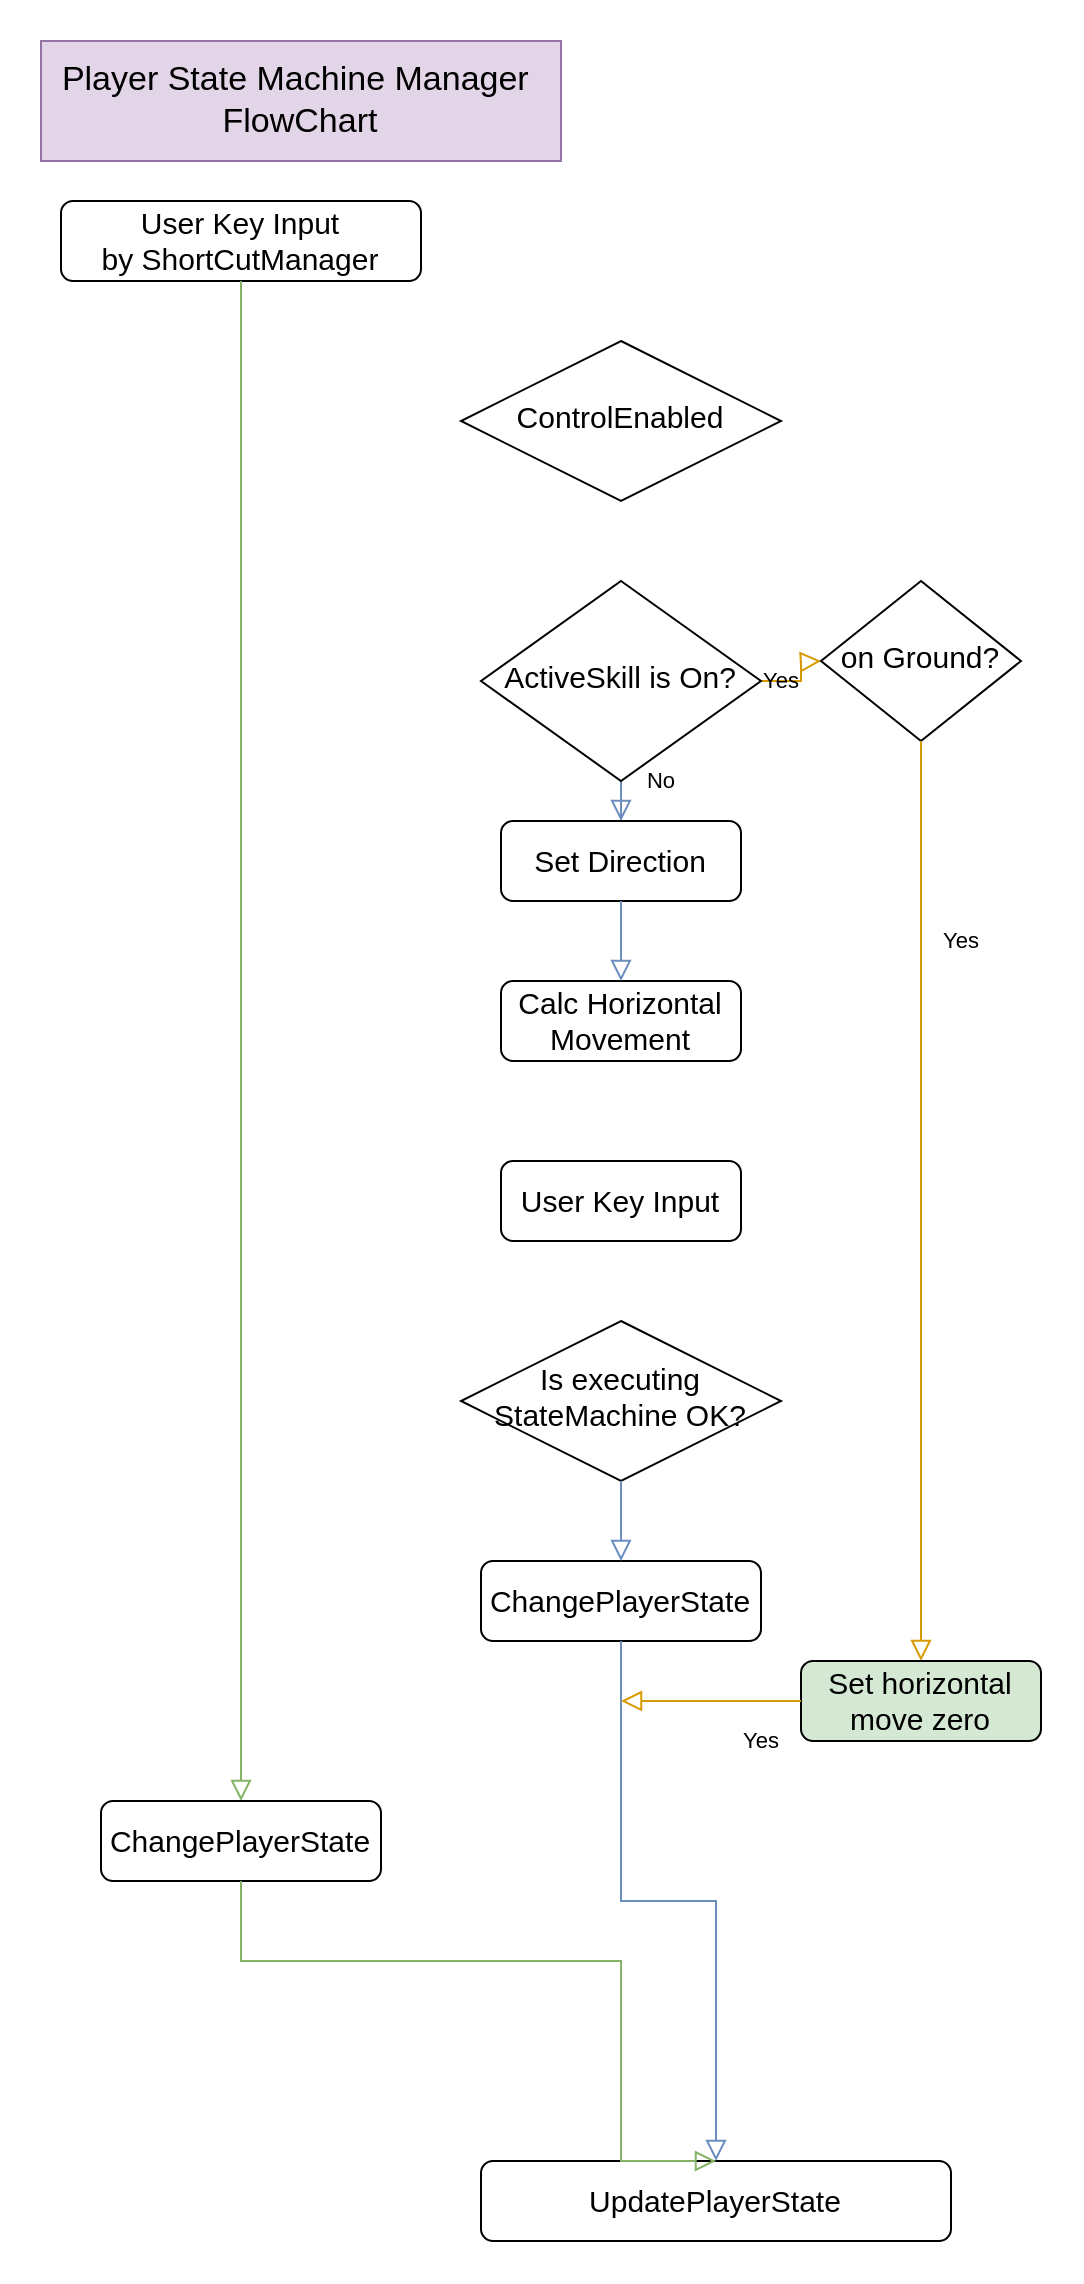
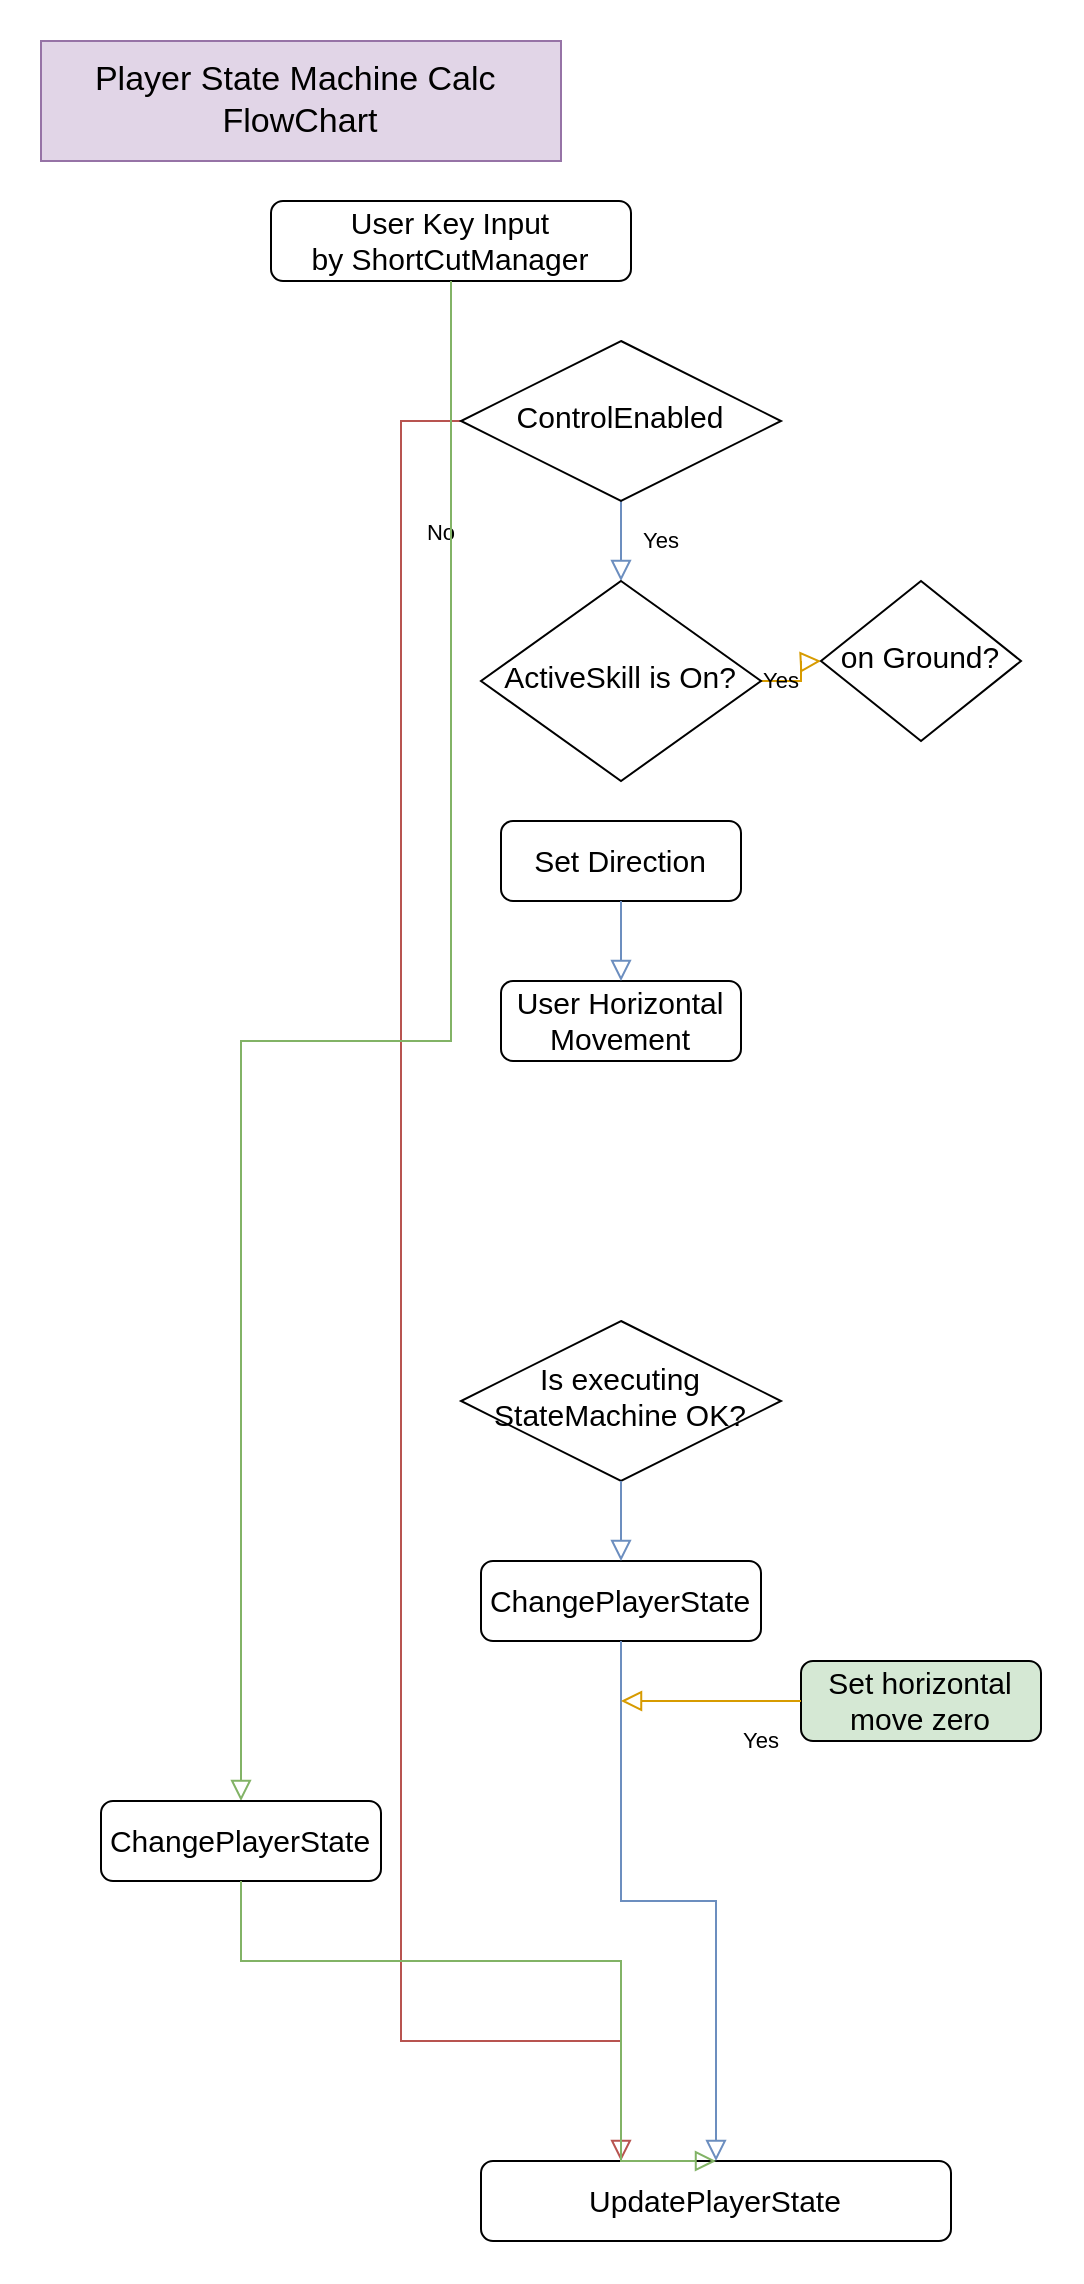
(301, 101) -> (301, 101)
(241, 241) -> (451, 241)
none -> (621, 530)
(621, 812) -> none
(621, 1021) -> (621, 1021)
(921, 1190) -> none
(621, 1201) -> none
none -> (401, 1309)
